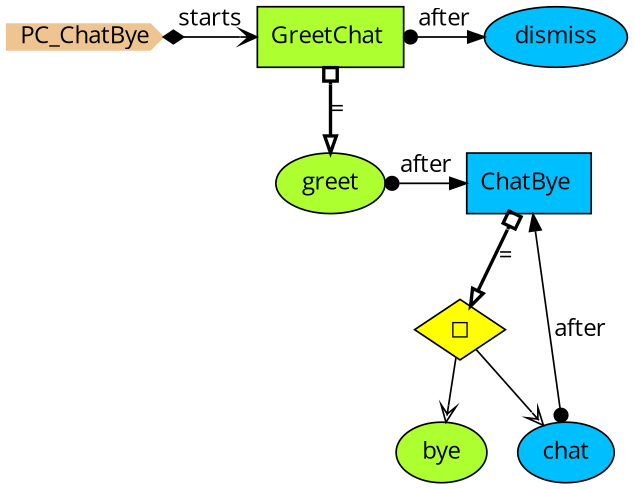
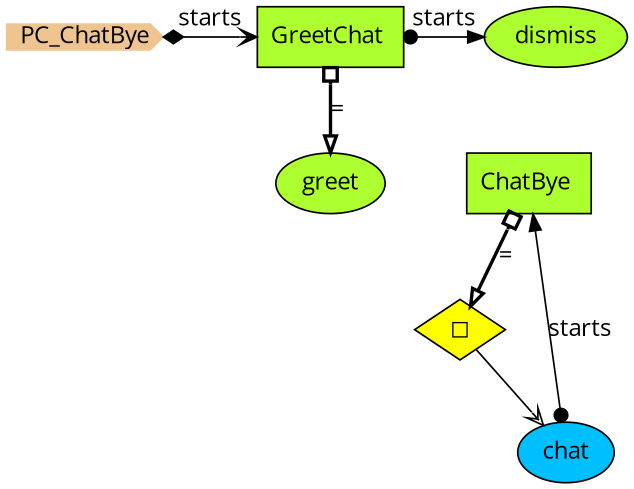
(444, 19) -> (444, 19)
(556, 37) -> (556, 37)
(424, 183) -> none
(529, 183) -> (529, 183)
(580, 330) -> (580, 330)
(442, 452) -> none
